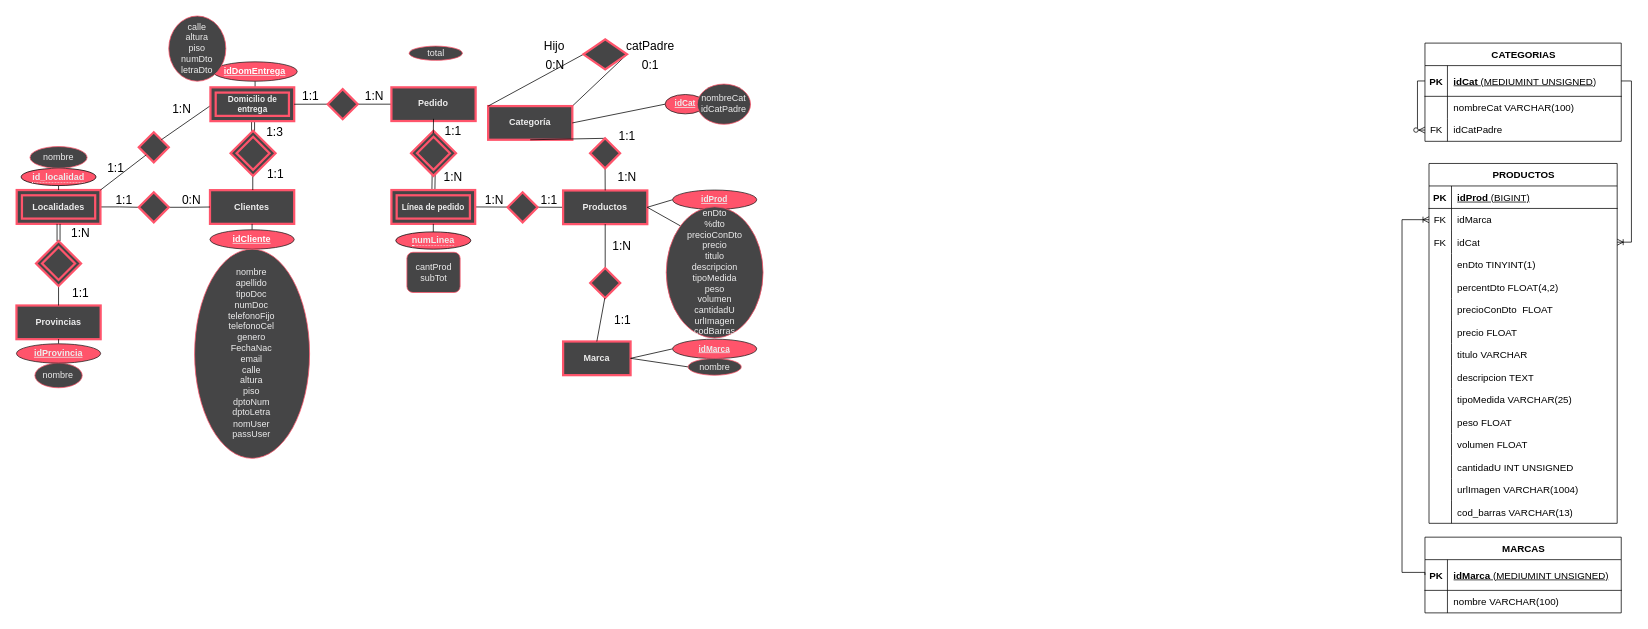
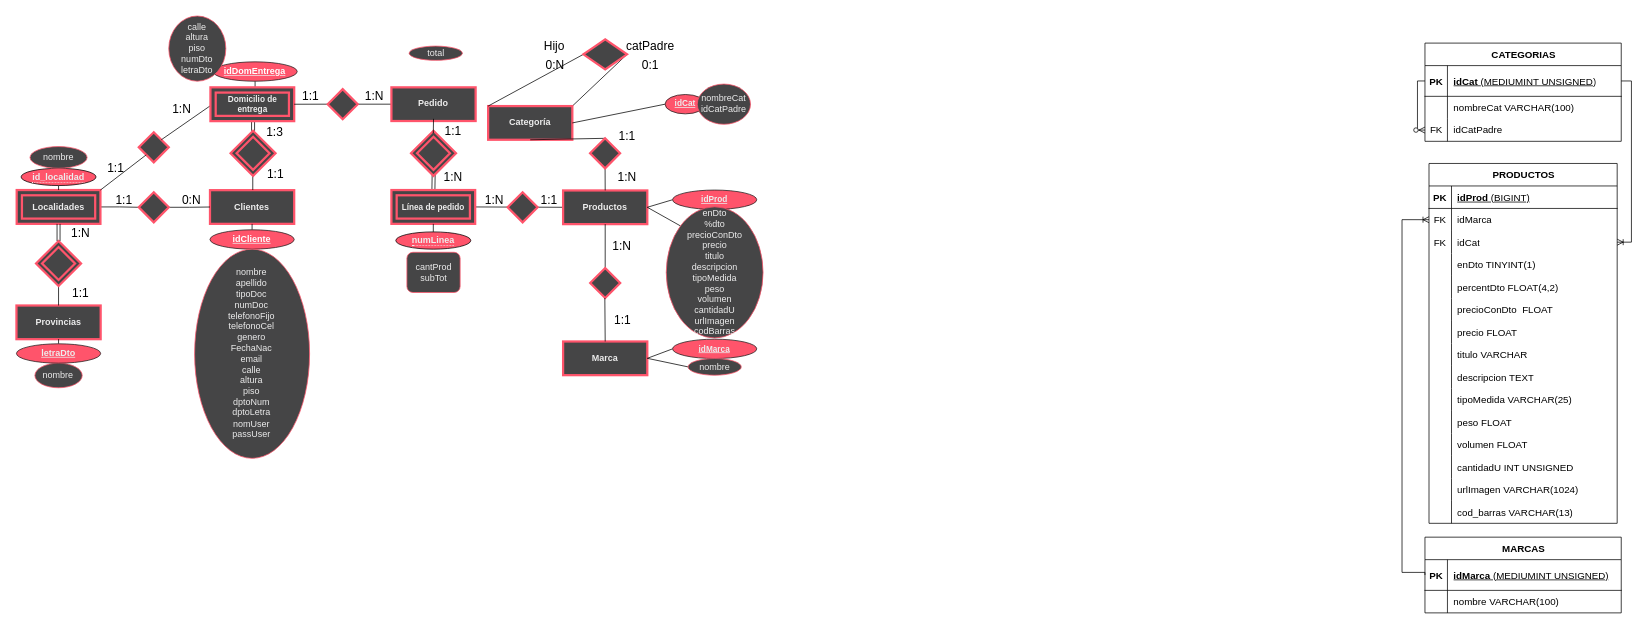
(58, 354) -> (58, 354)
(597, 358) -> (605, 358)
(1518, 490) -> (1518, 490)
